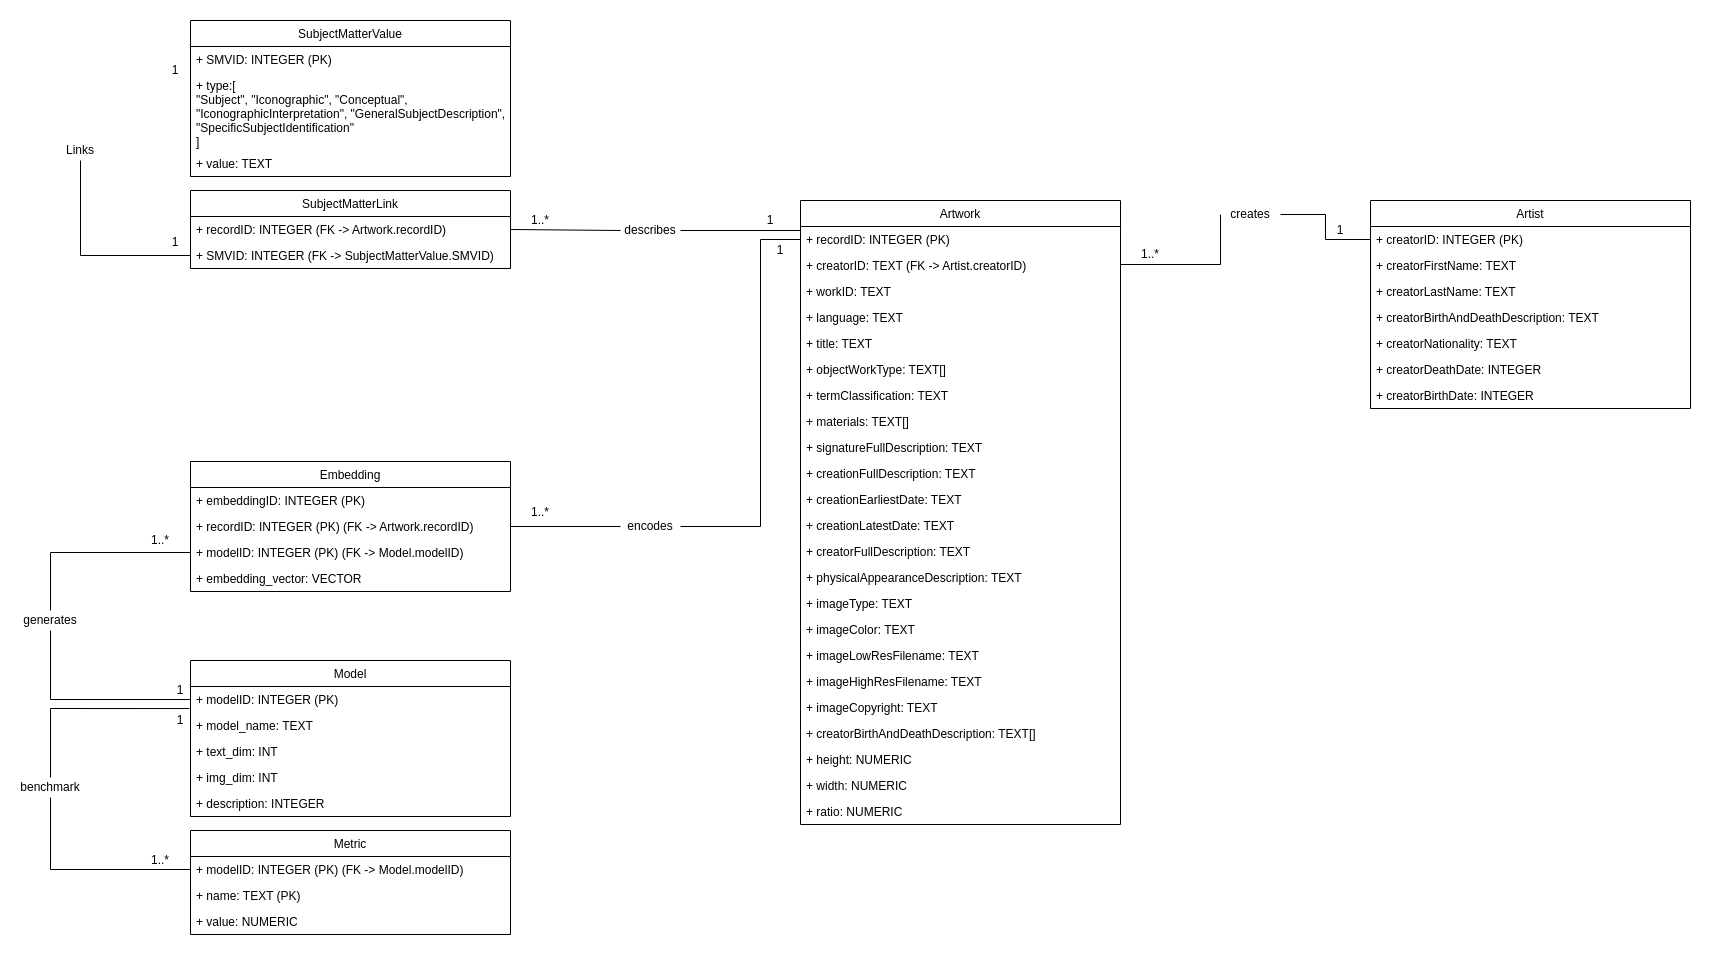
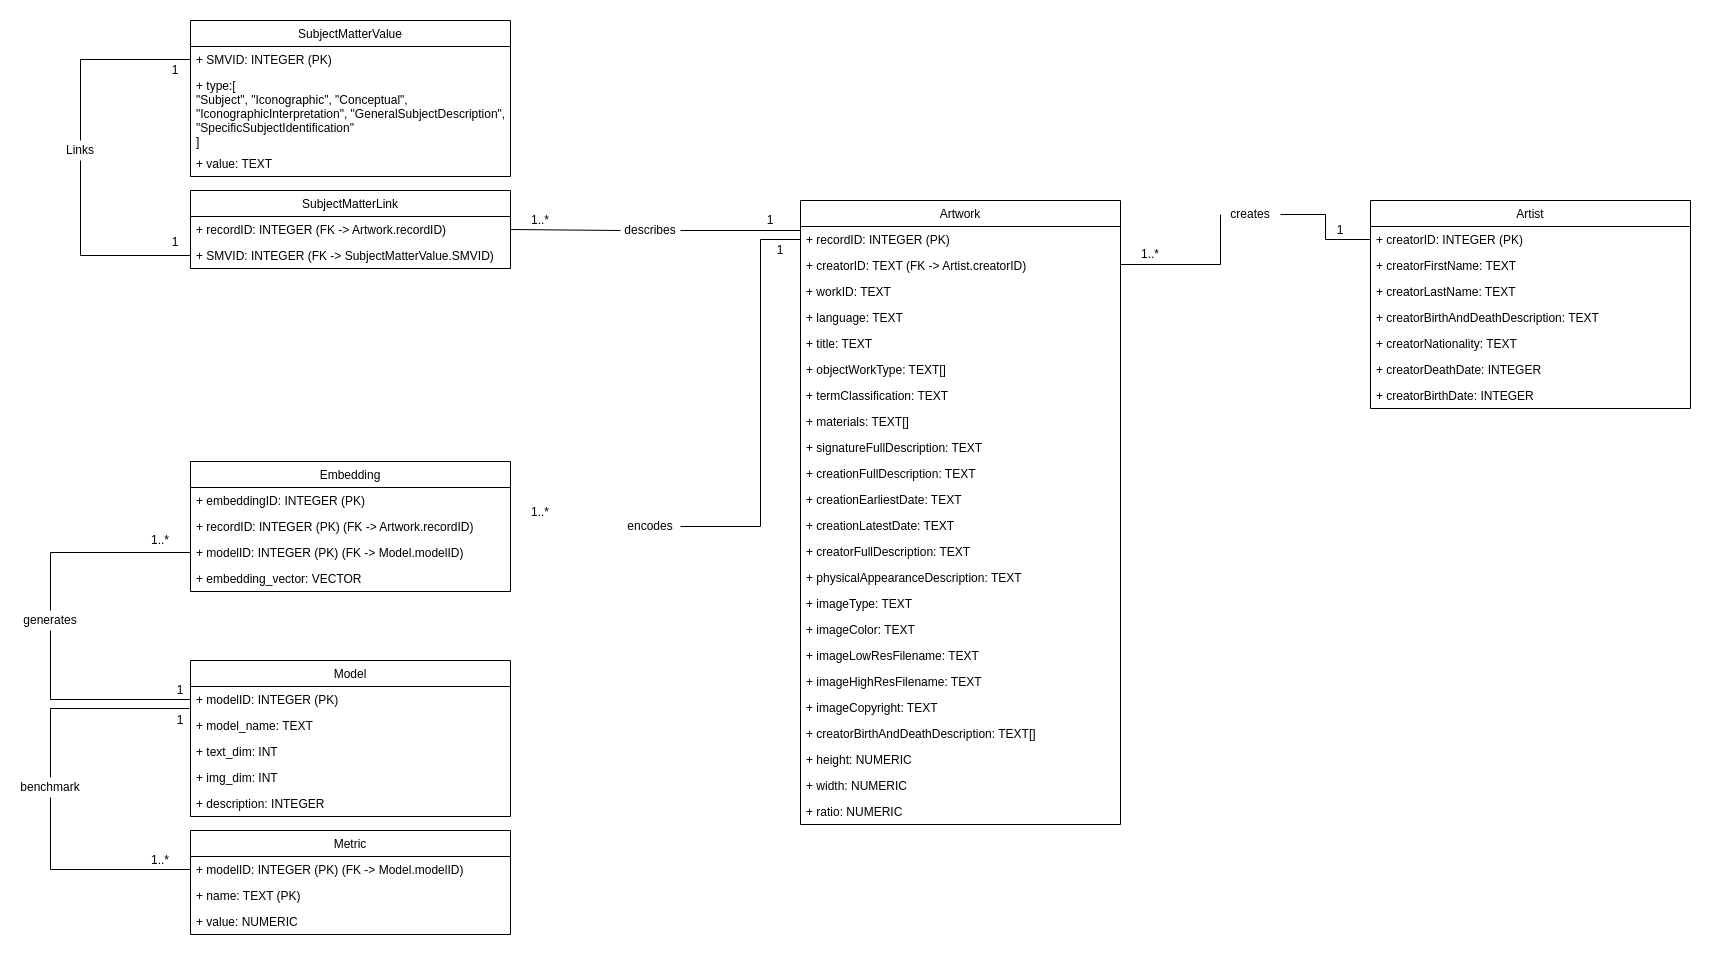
none -> (95, 60)
(566, 527) -> none
